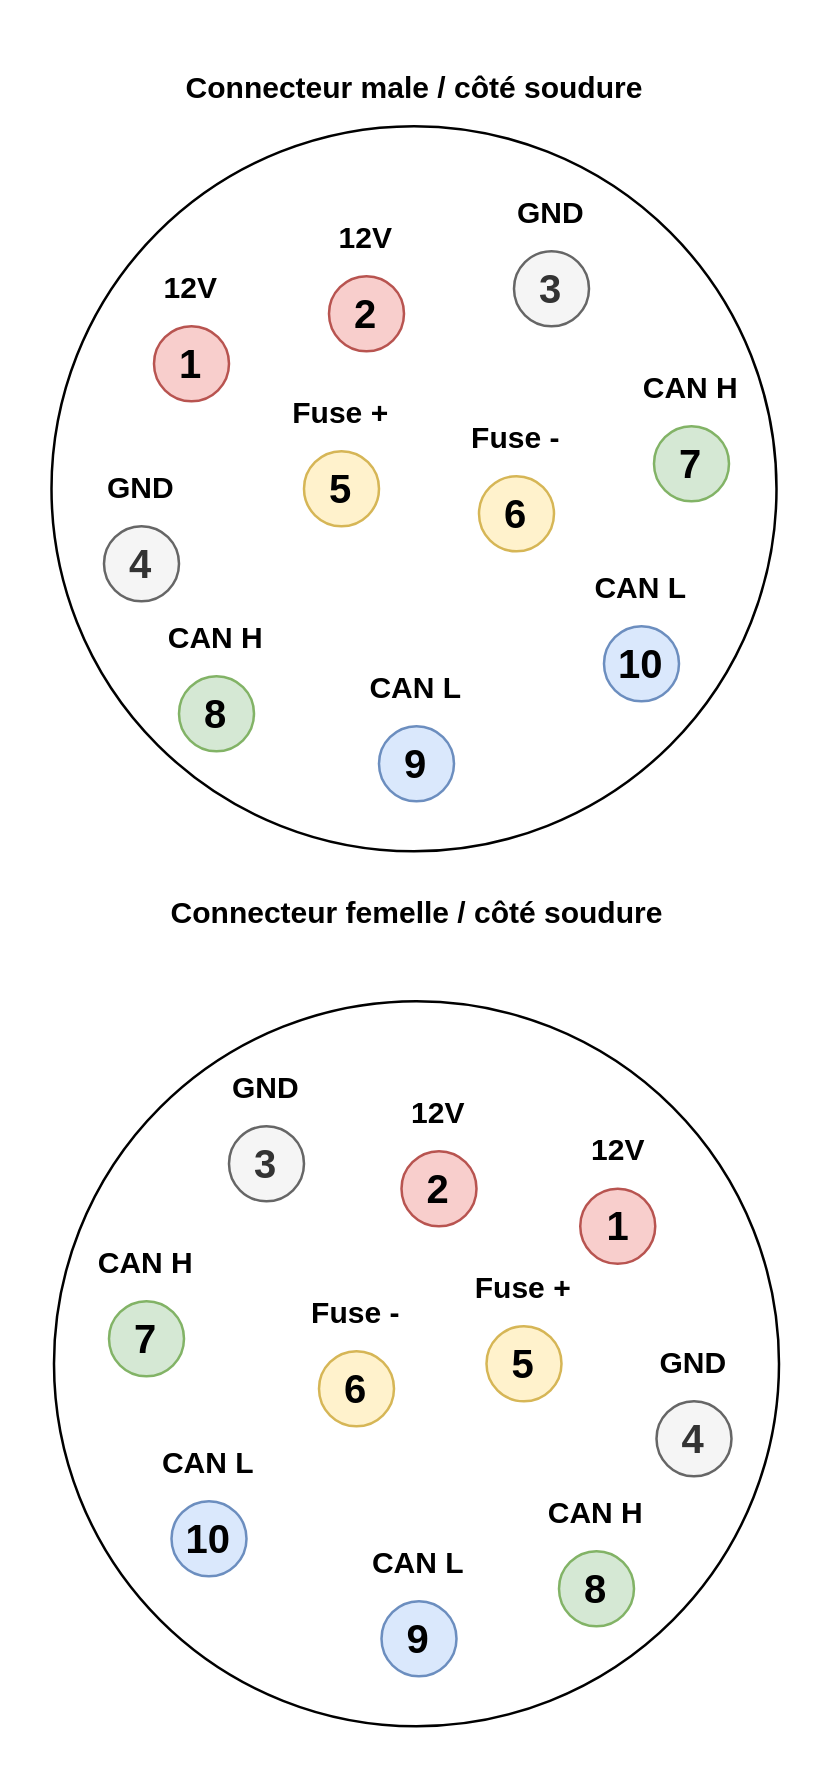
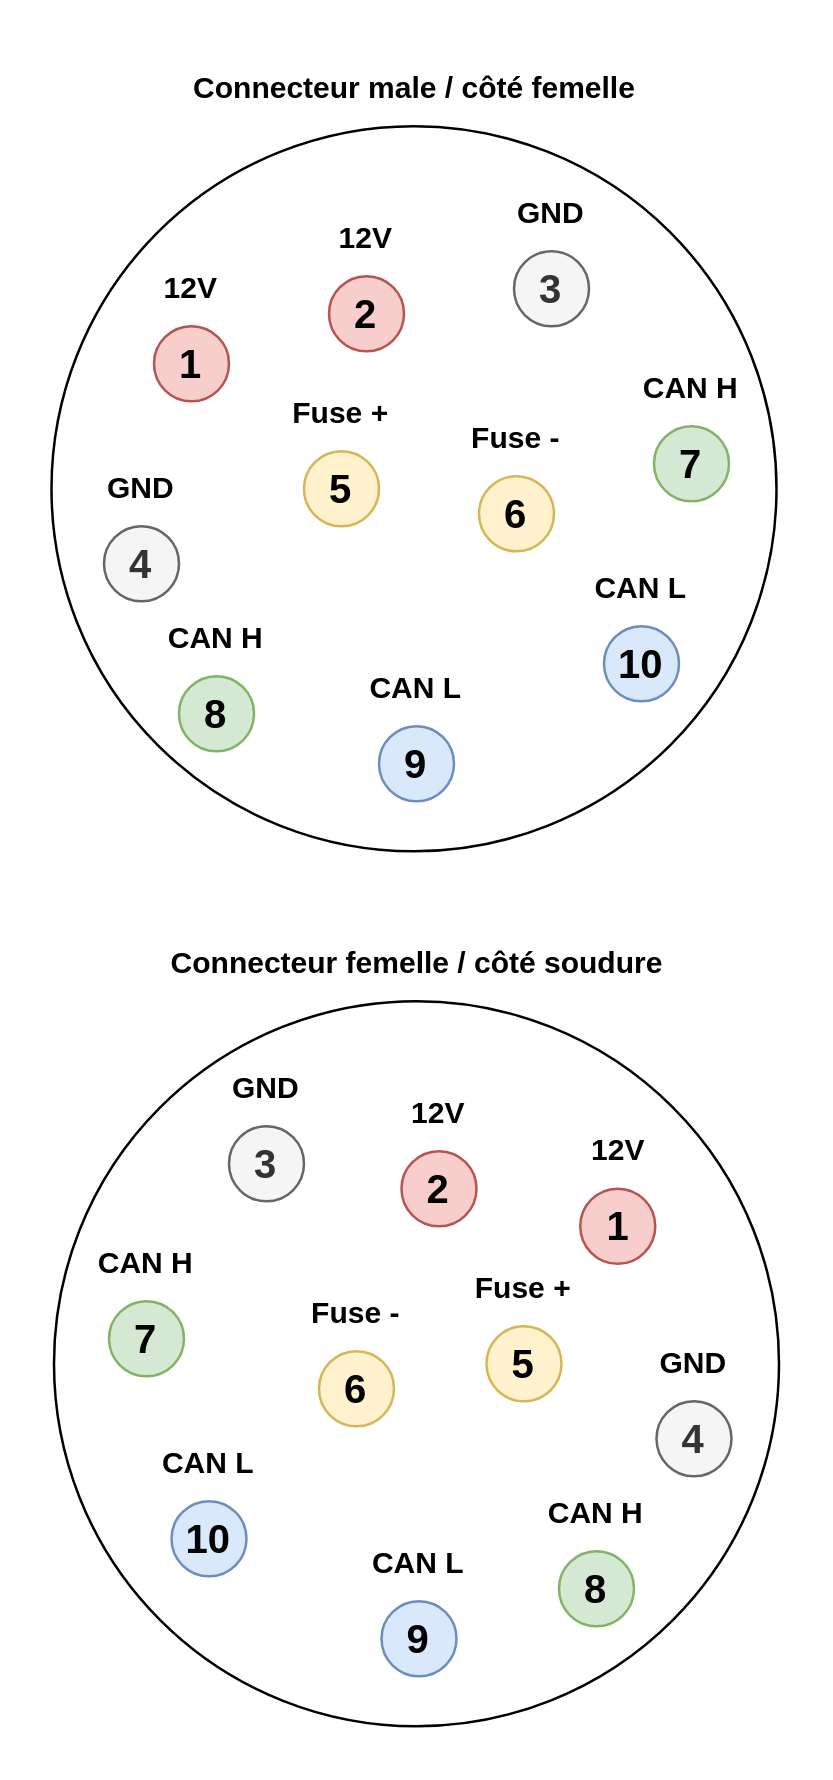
(415, 89) -> (415, 89)
(416, 914) -> (416, 964)
